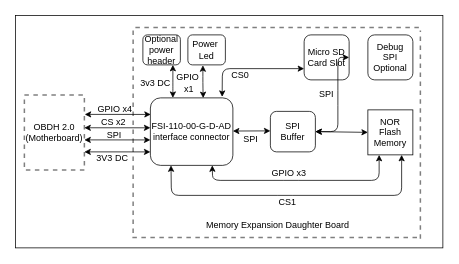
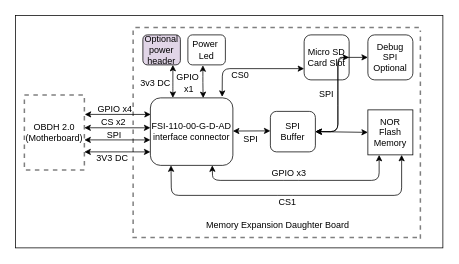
(162, 50) -> (162, 50)
none -> (352, 57)
